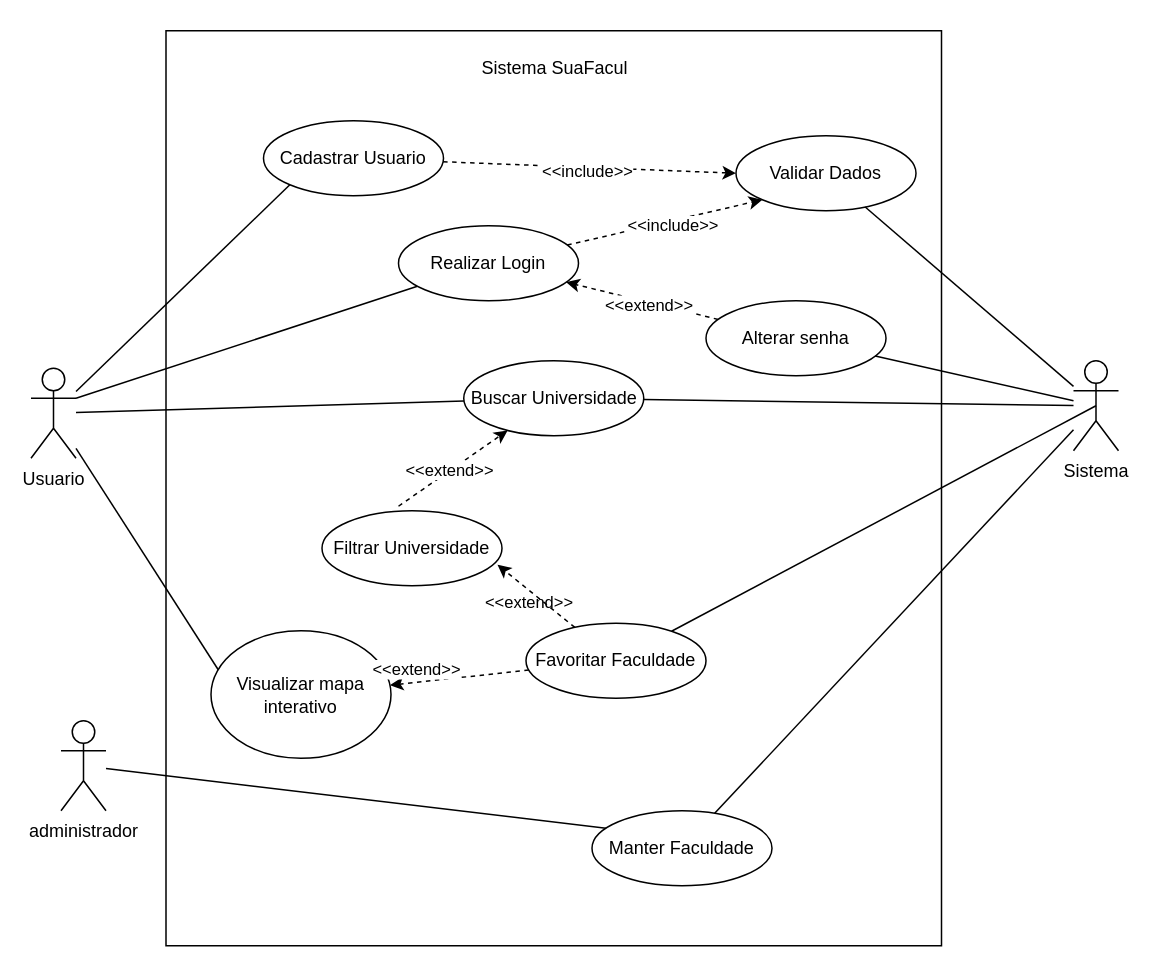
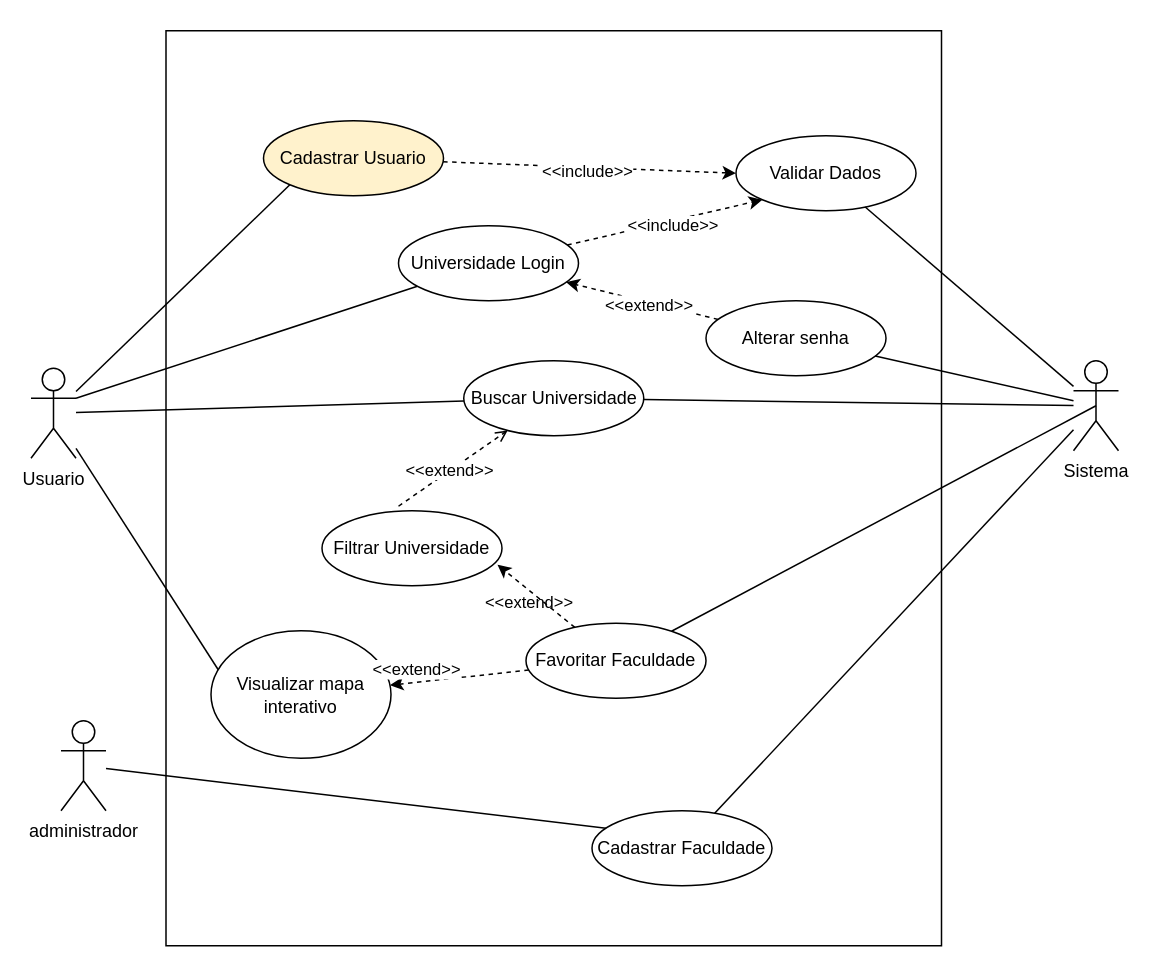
(554, 68) -> none
(353, 158) -> (353, 158)
(488, 263) -> (488, 263)
(498, 437) -> (501, 435)
(682, 848) -> (682, 848)
